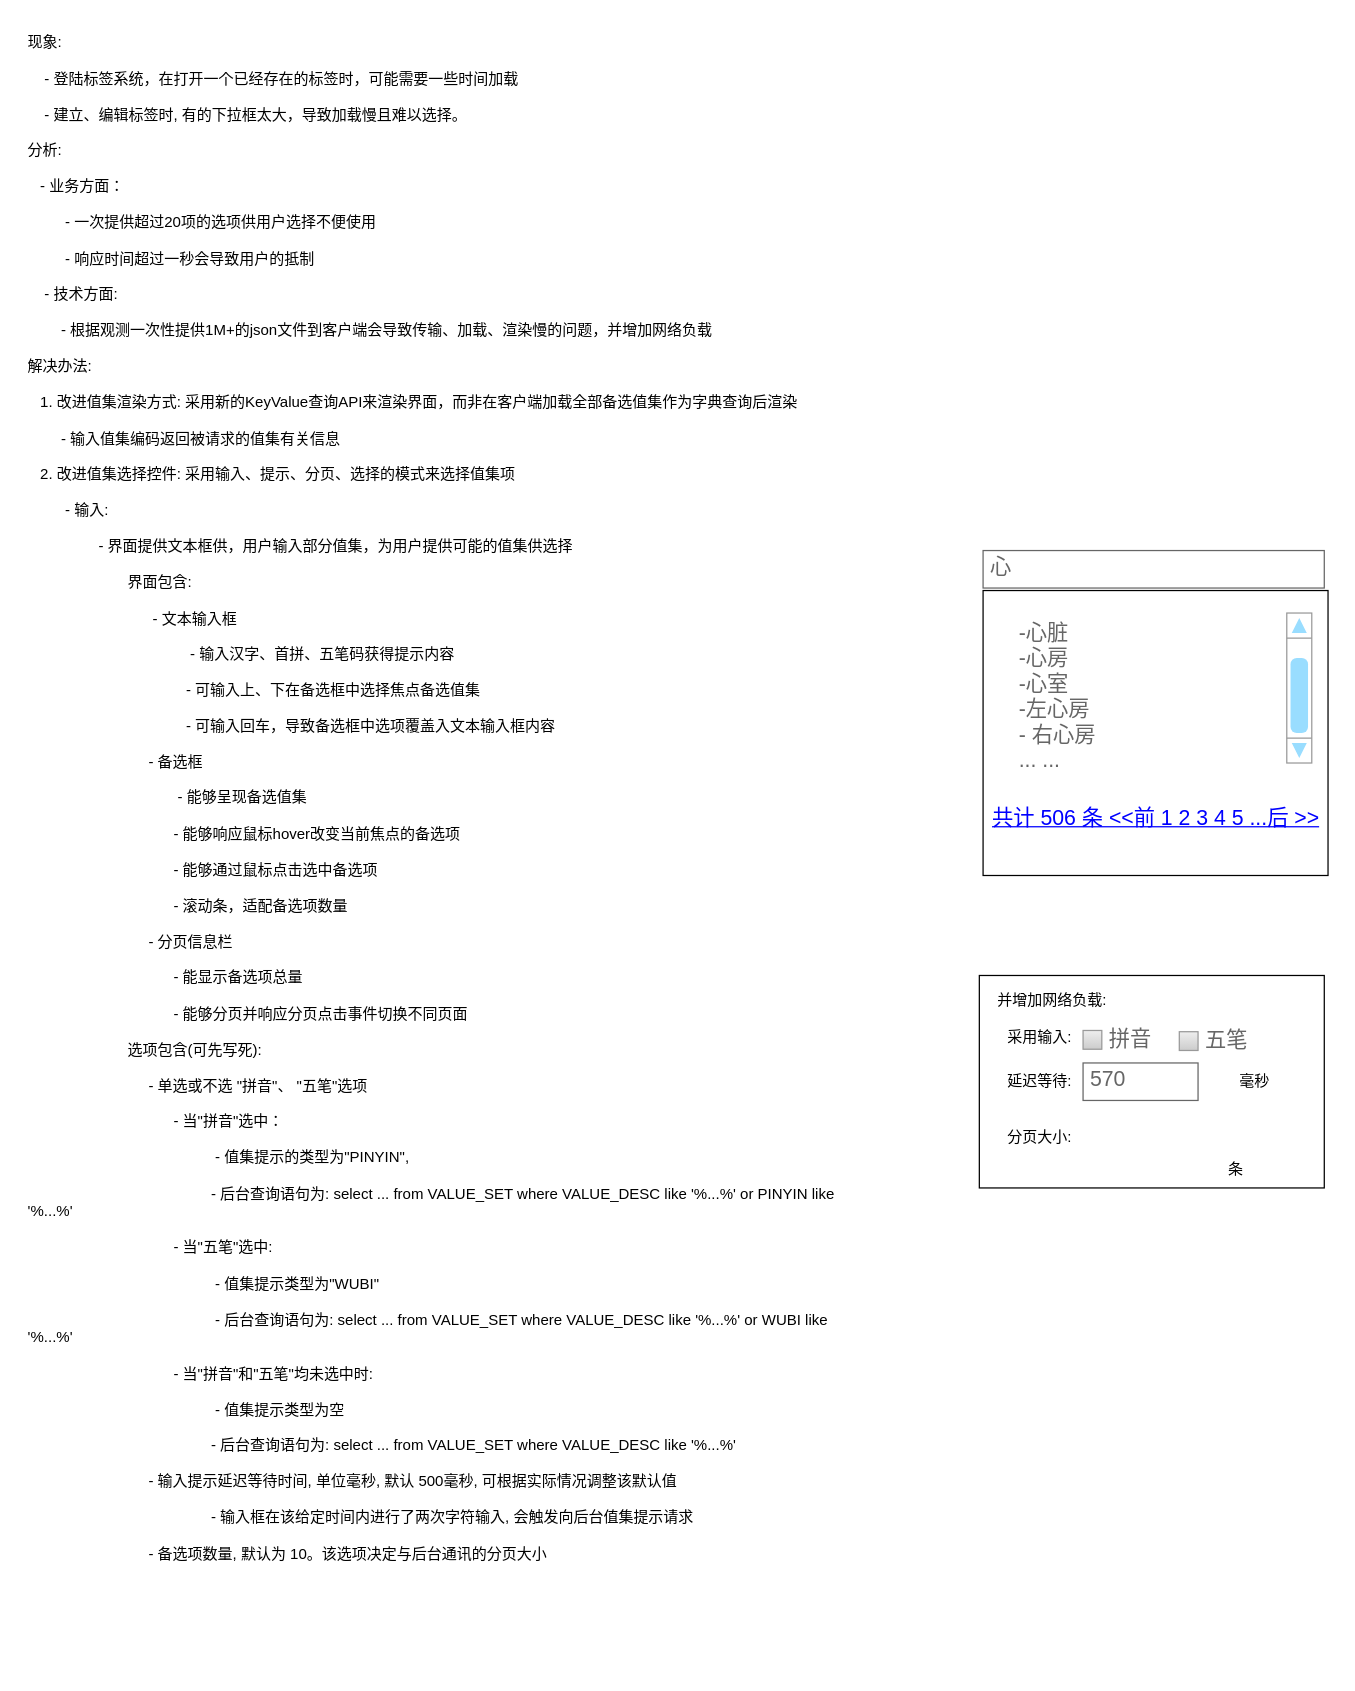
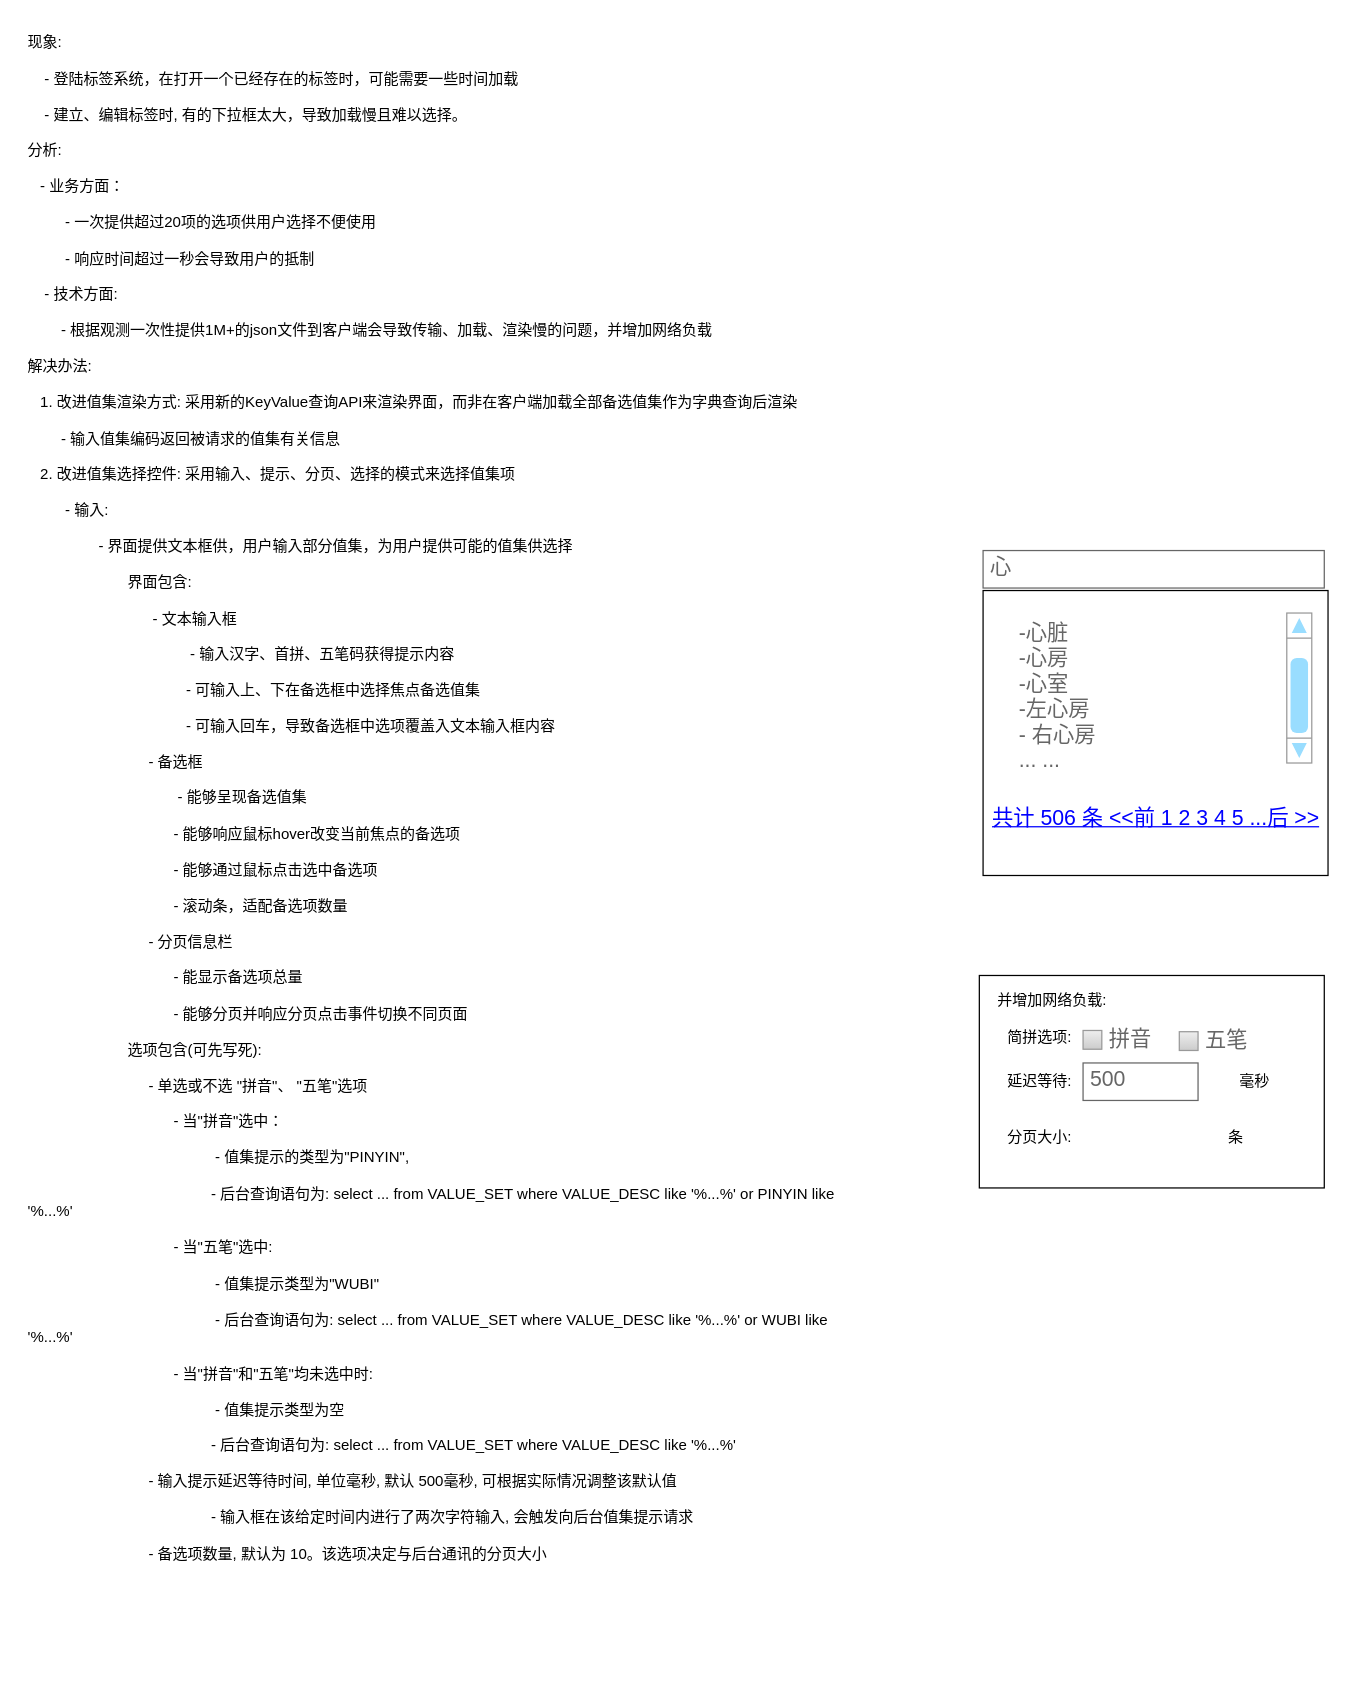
(1040, 1038) -> (1040, 1038)
(1108, 1081) -> (1108, 1081)
(1236, 1169) -> (1236, 1138)
